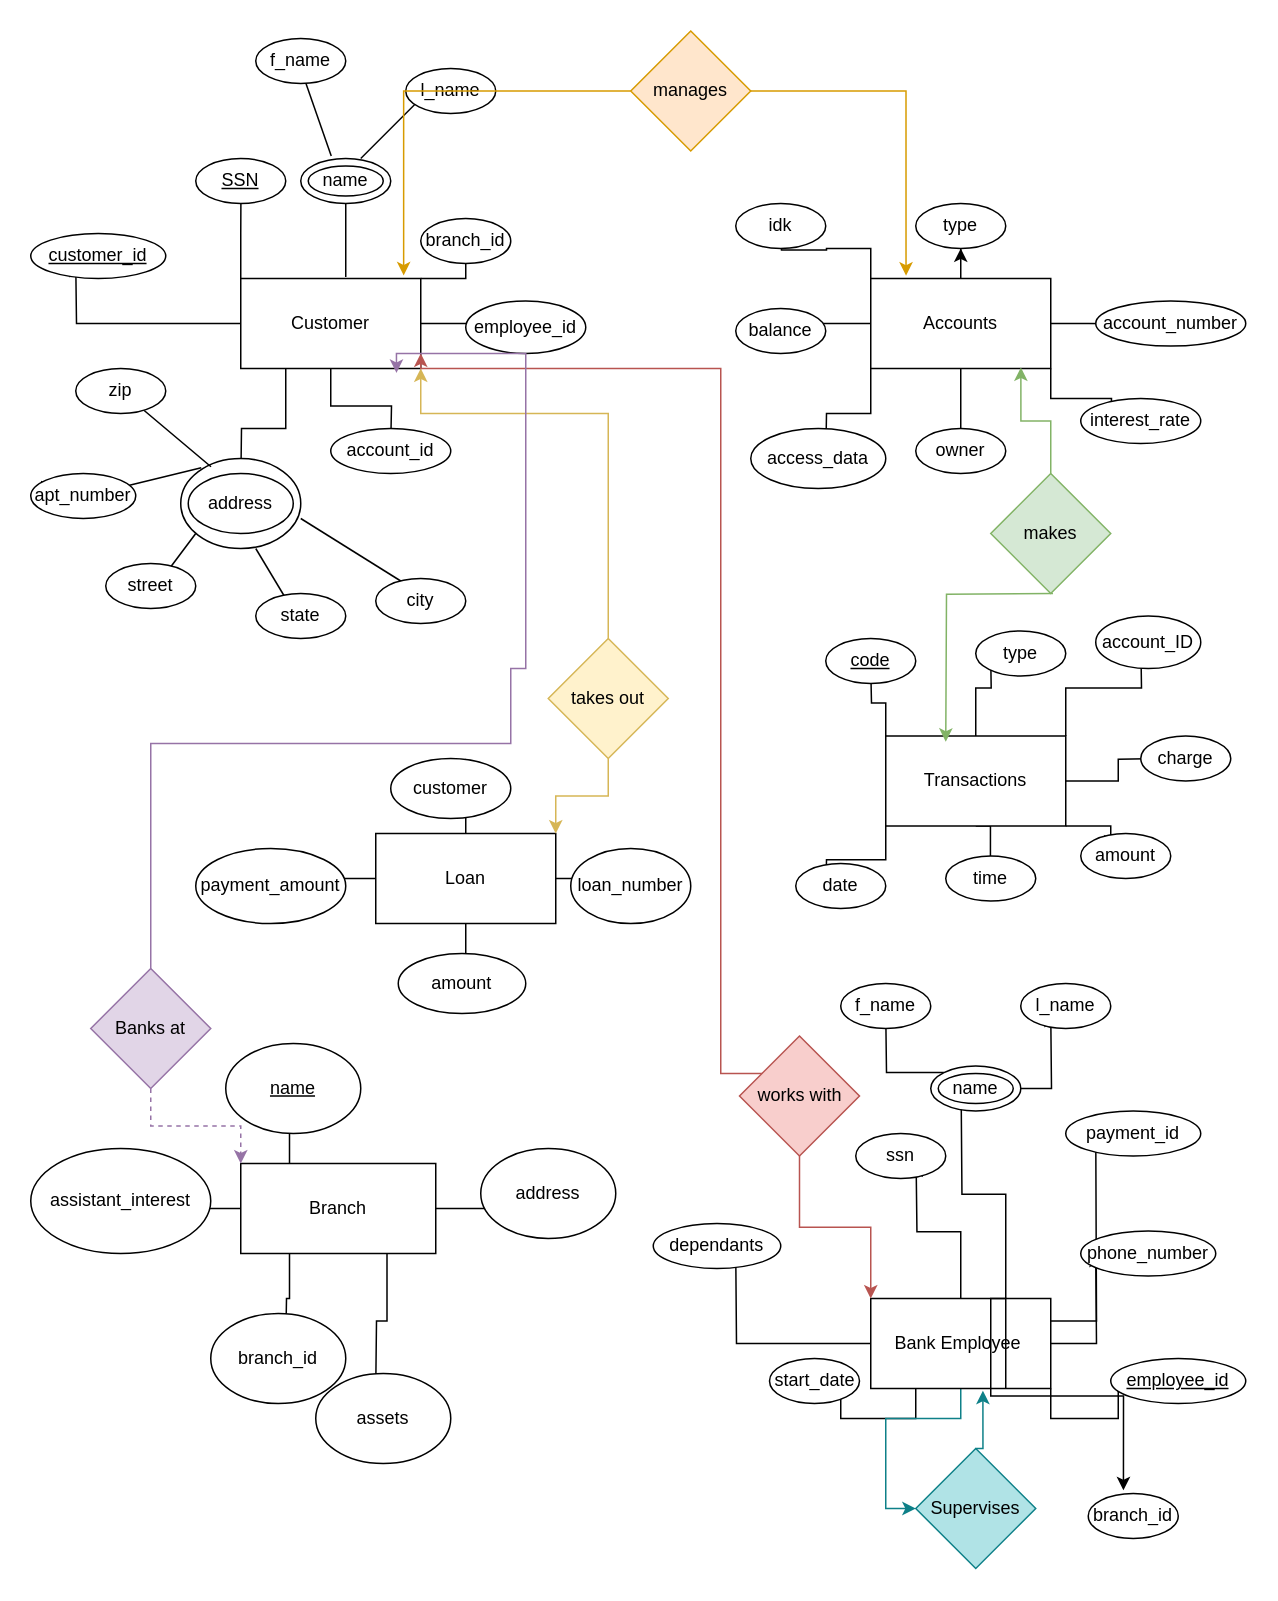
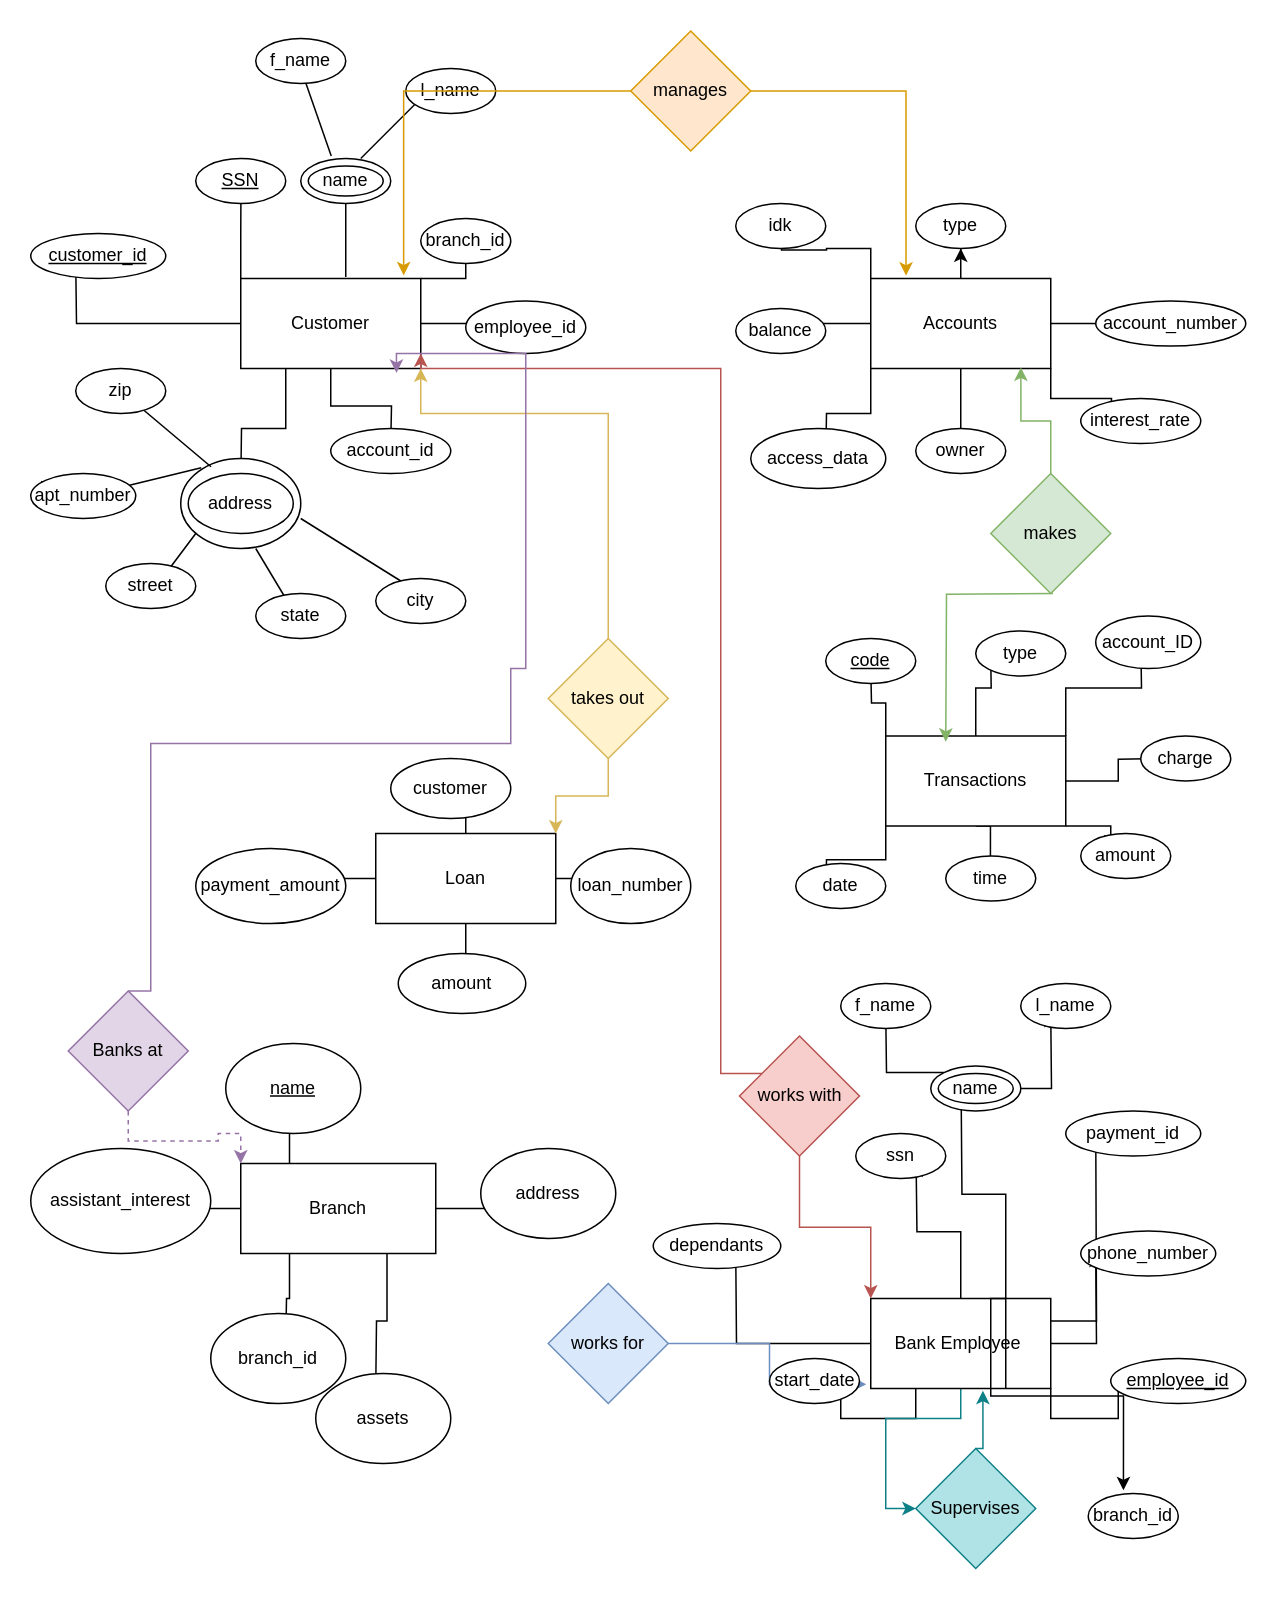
(151, 1028) -> (128, 1051)
none -> (608, 1343)
none -> (700, 1343)
